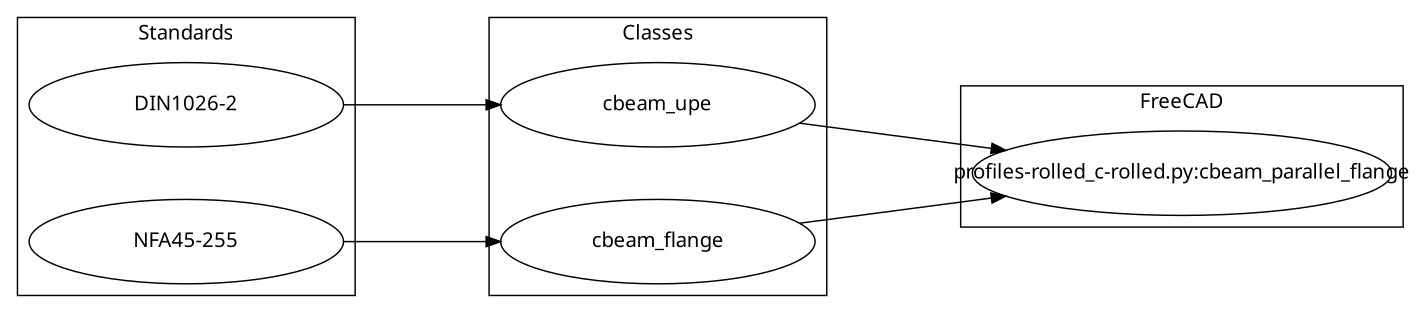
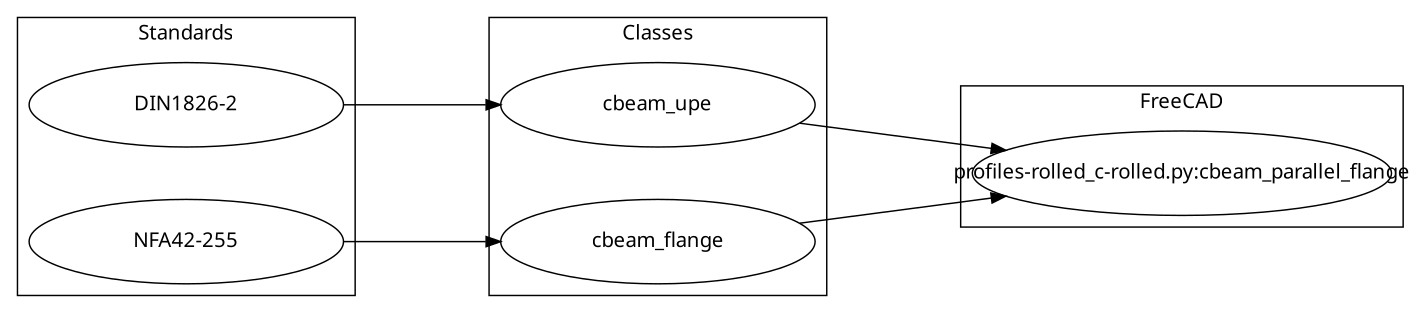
(186, 105) -> (186, 105)
(186, 242) -> (186, 242)
